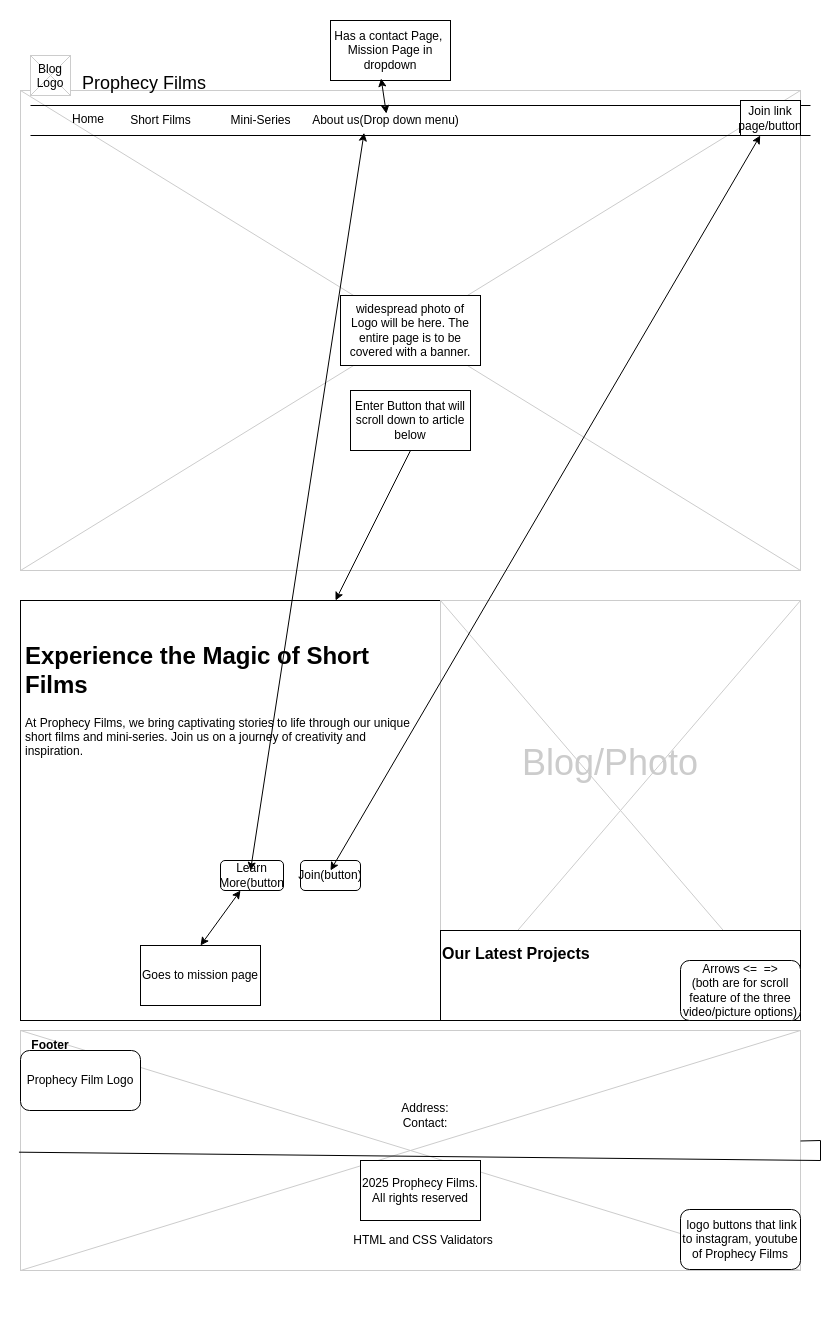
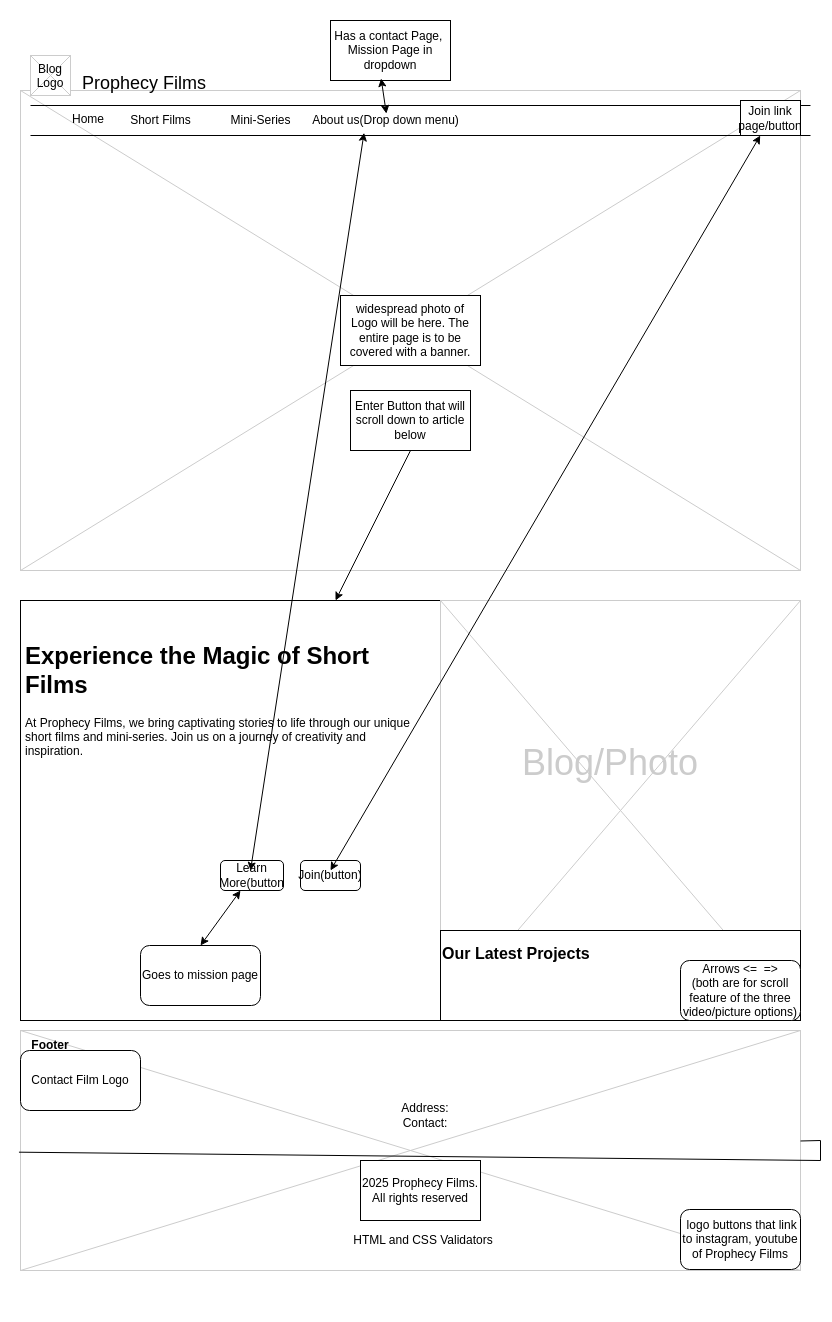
(201, 976) -> (201, 976)
(81, 1081) -> (81, 1081)
